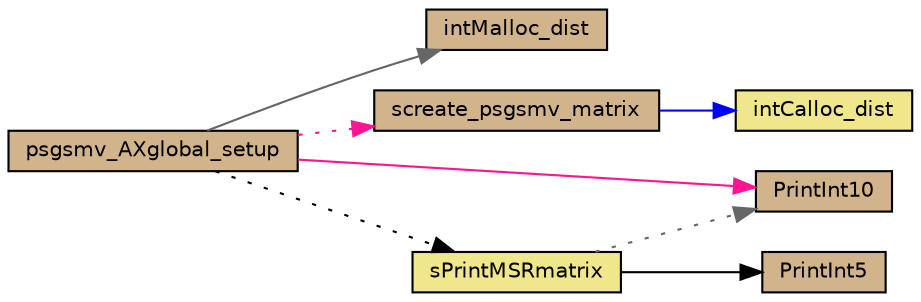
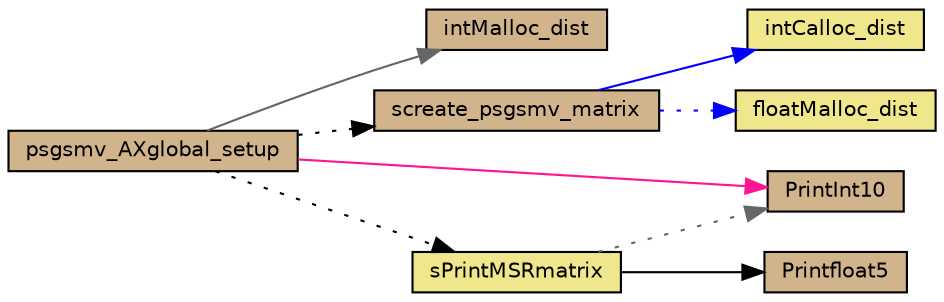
none -> (836, 111)
(325, 132) -> (325, 132)
(824, 272) -> (836, 272)
